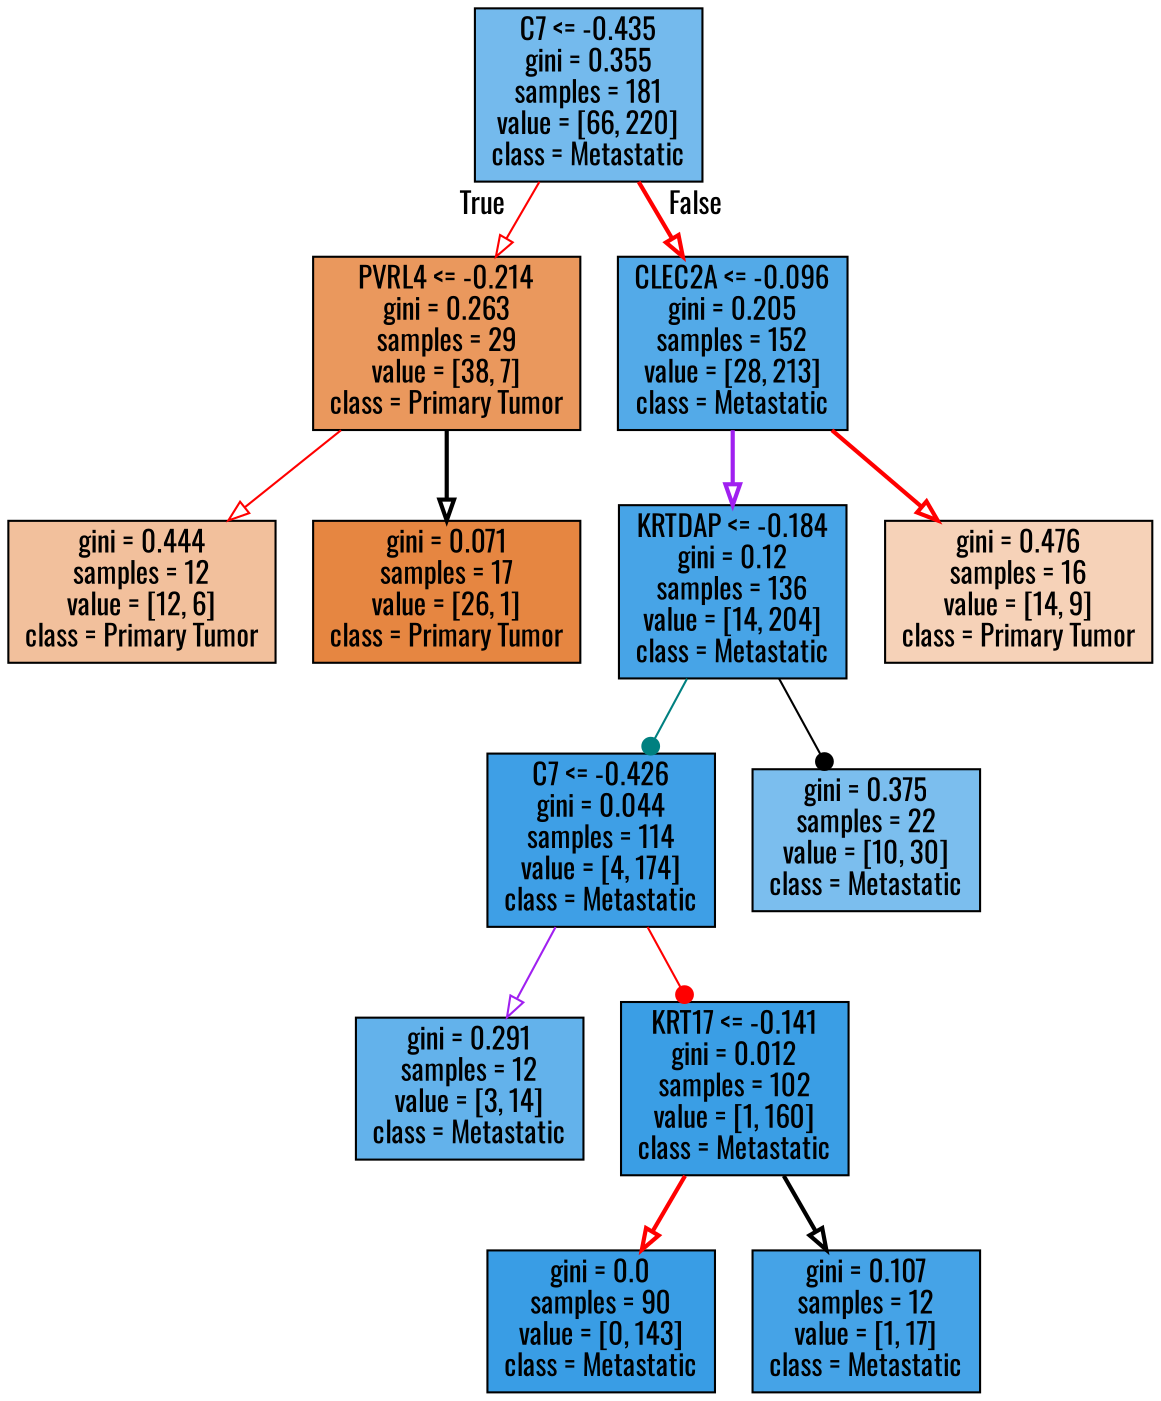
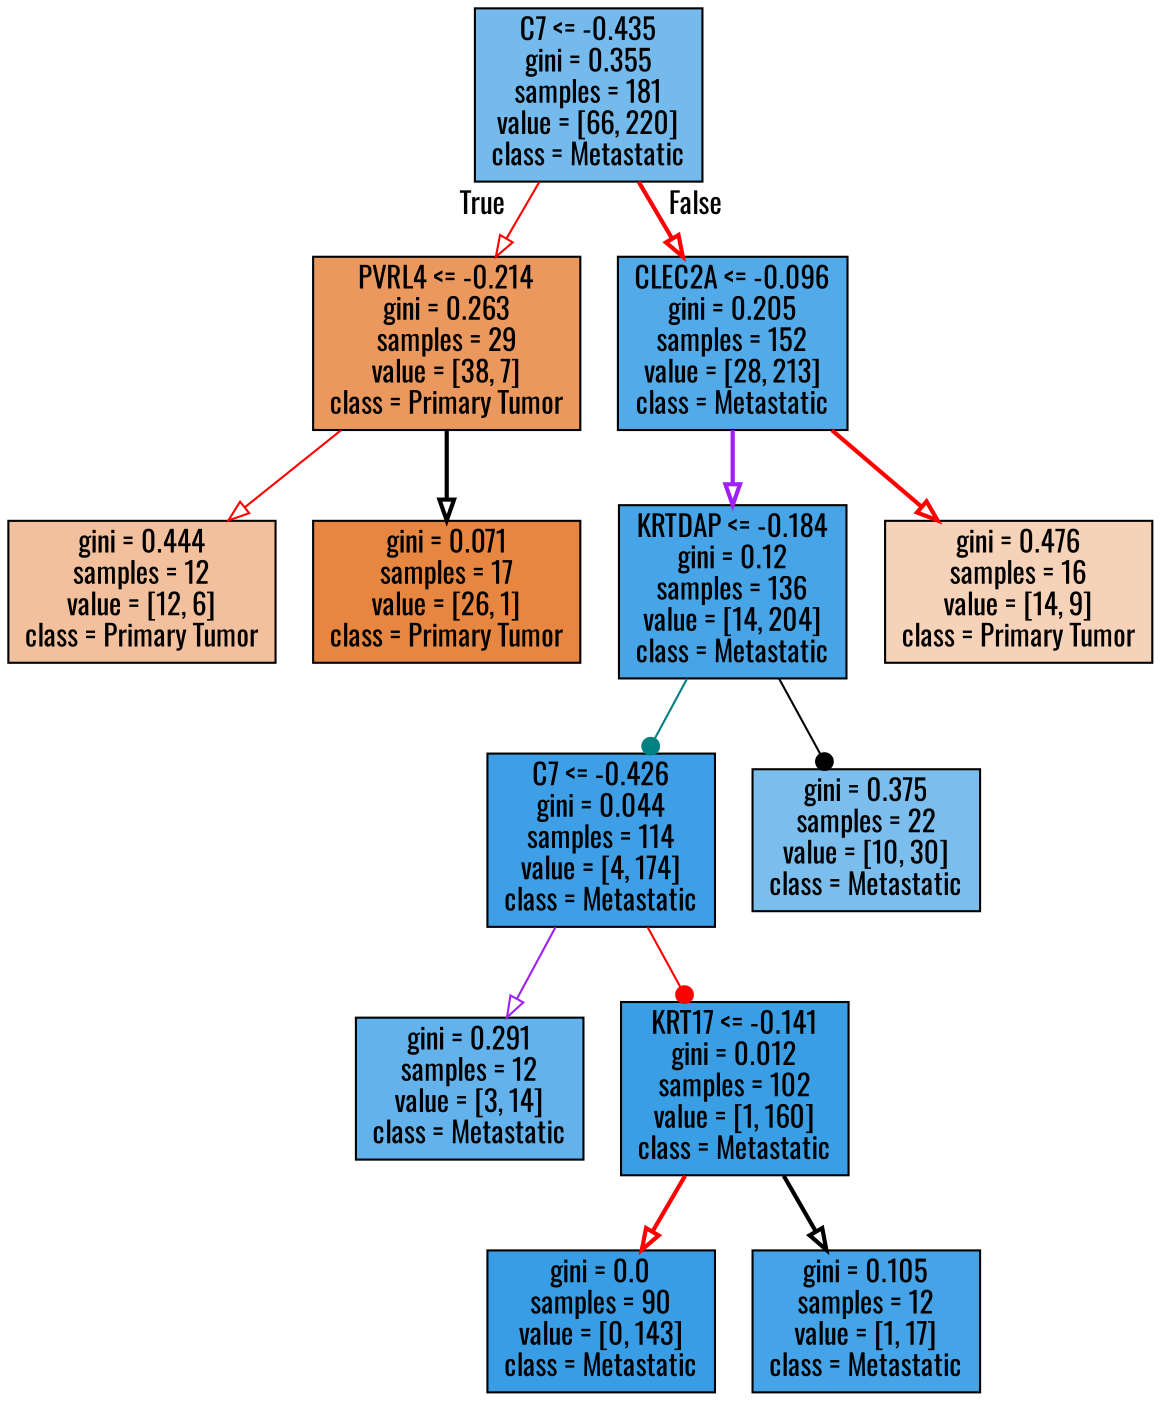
(866, 1321) -> (866, 1321)
